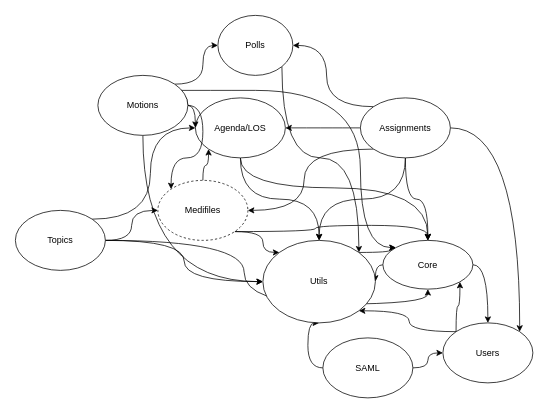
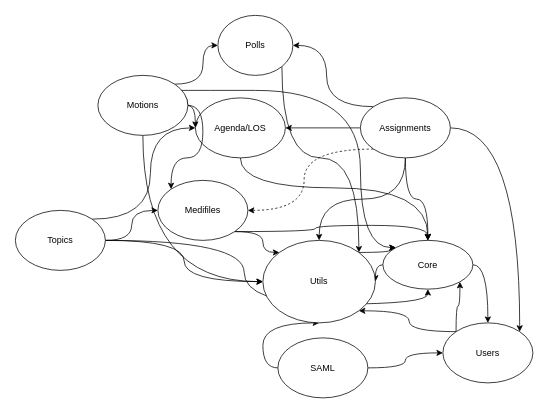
(205, 166) -> none
(306, 171) -> (306, 171)
(277, 199) -> none
(203, 210) -> (203, 210)
(368, 368) -> (323, 368)
